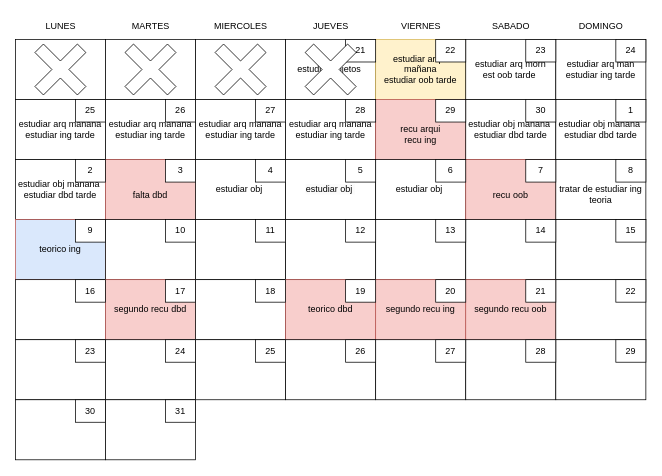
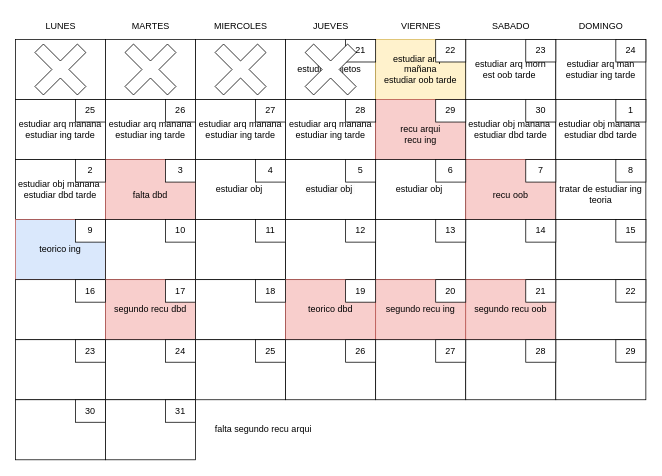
none -> (263, 429)
